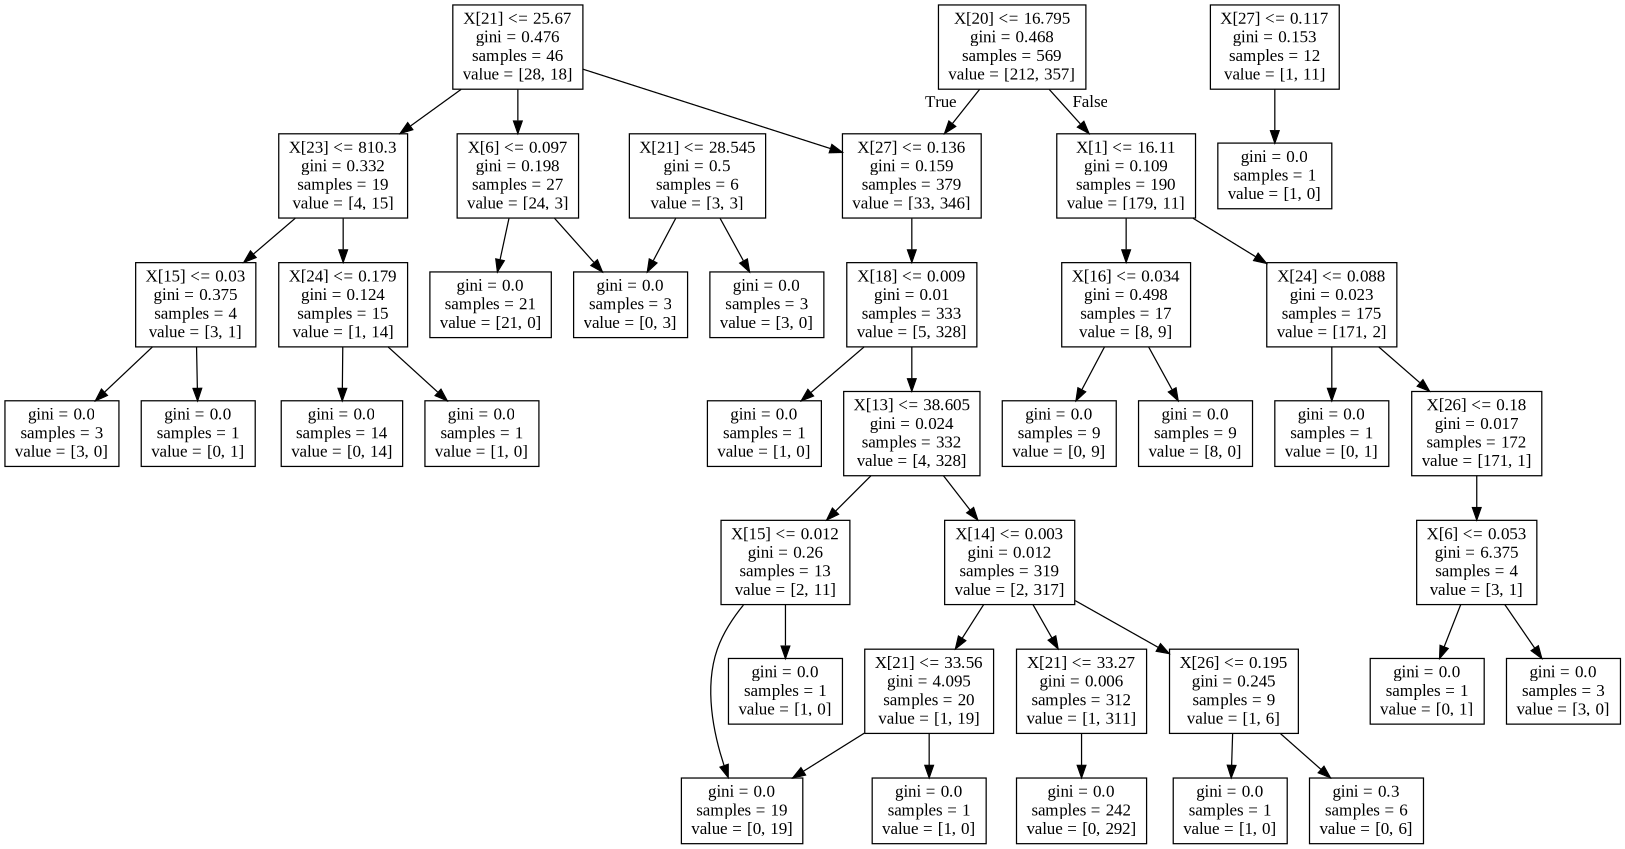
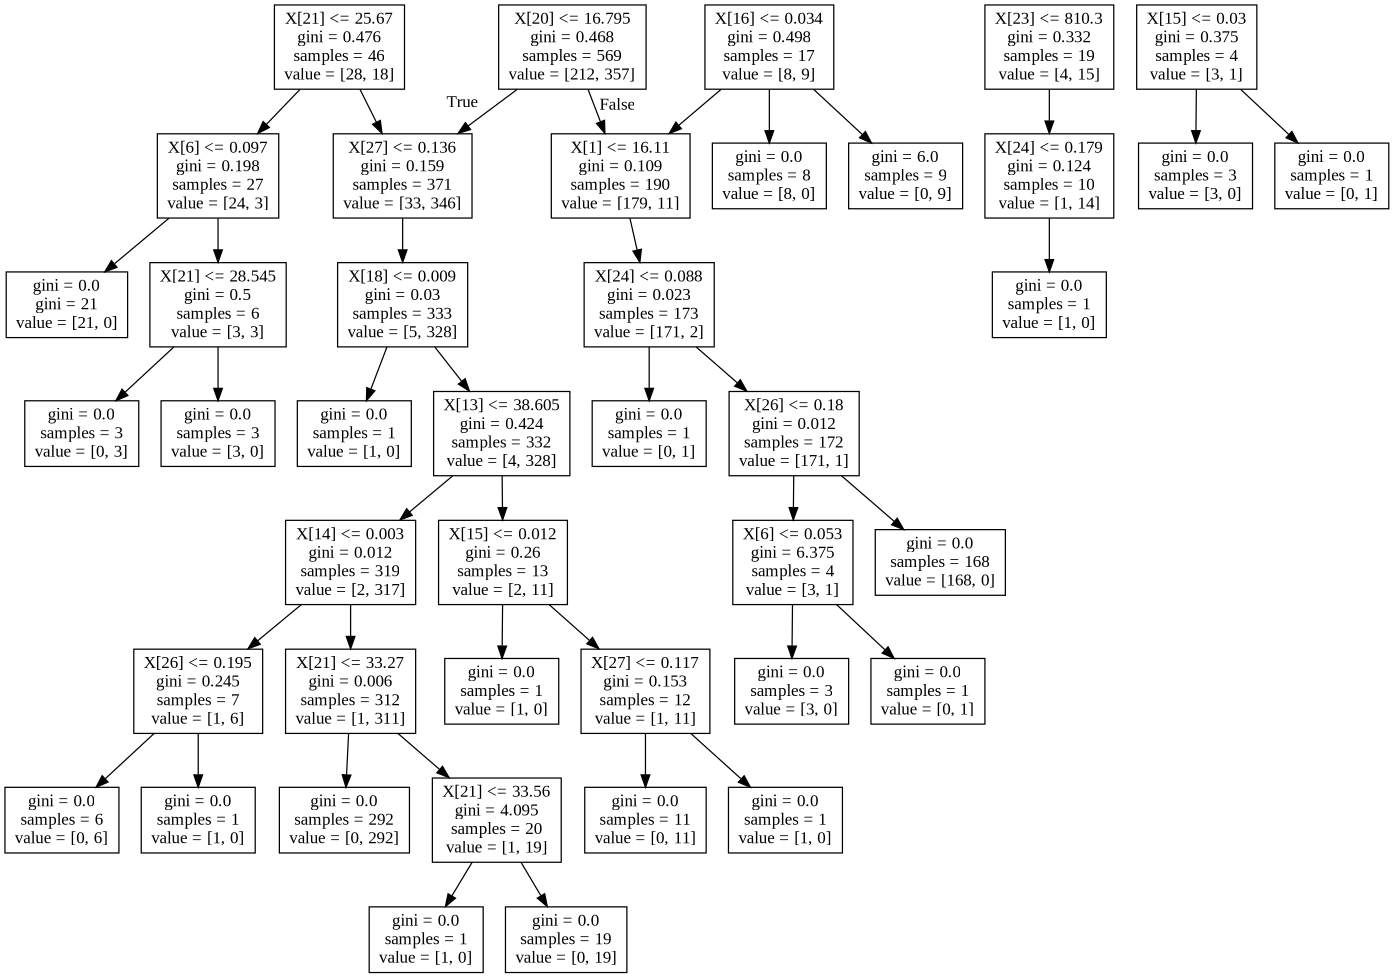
(436, 108) -> none
(912, 176) -> (403, 176)
(1126, 234) -> (700, 107)
(274, 236) -> none
(574, 240) -> (218, 234)
(343, 305) -> (1049, 176)
(491, 305) -> (67, 305)
(912, 305) -> (403, 305)
(1332, 305) -> (649, 305)
(342, 434) -> none
(912, 434) -> (502, 434)
(1059, 434) -> (906, 176)
(1196, 434) -> (769, 176)
(1477, 434) -> (794, 434)
none -> (940, 562)
(973, 622) -> (419, 752)
(711, 682) -> (569, 623)
(1234, 691) -> (198, 691)
(1082, 811) -> (344, 820)
(1366, 811) -> (62, 820)
none -> (645, 820)
